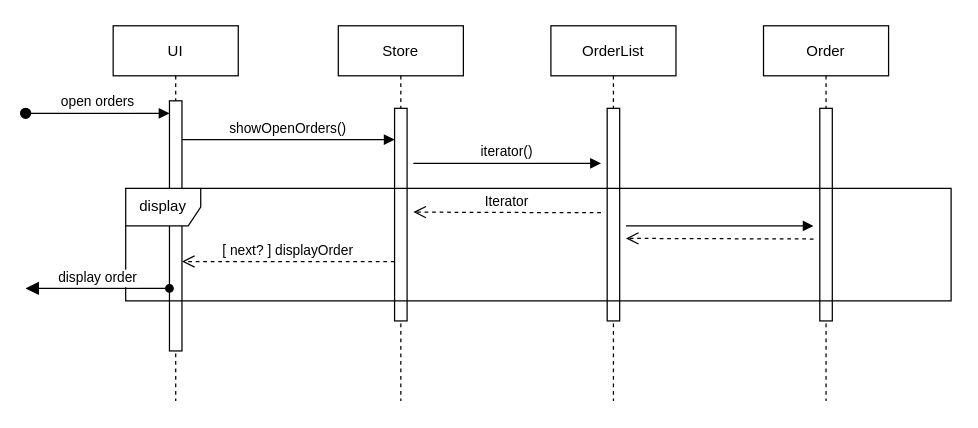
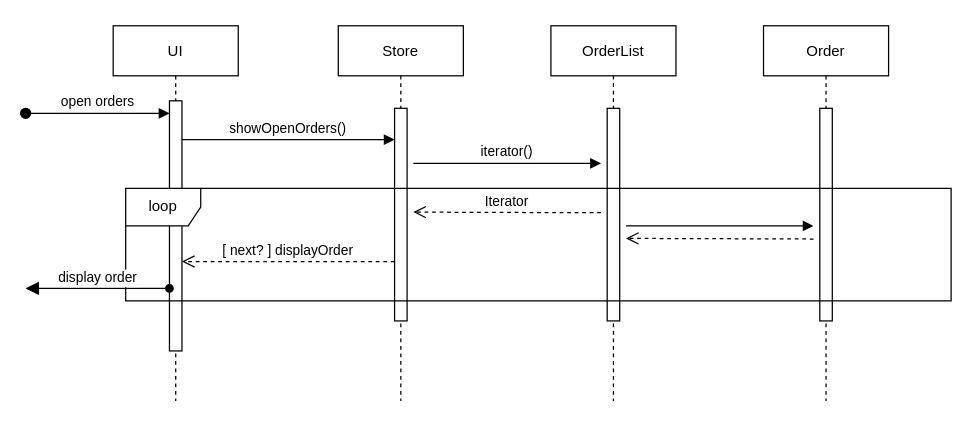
(163, 207) -> (163, 207)
